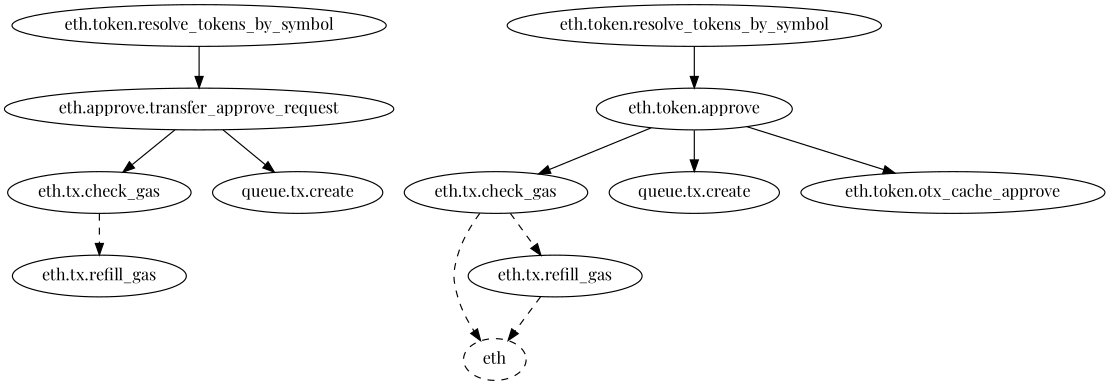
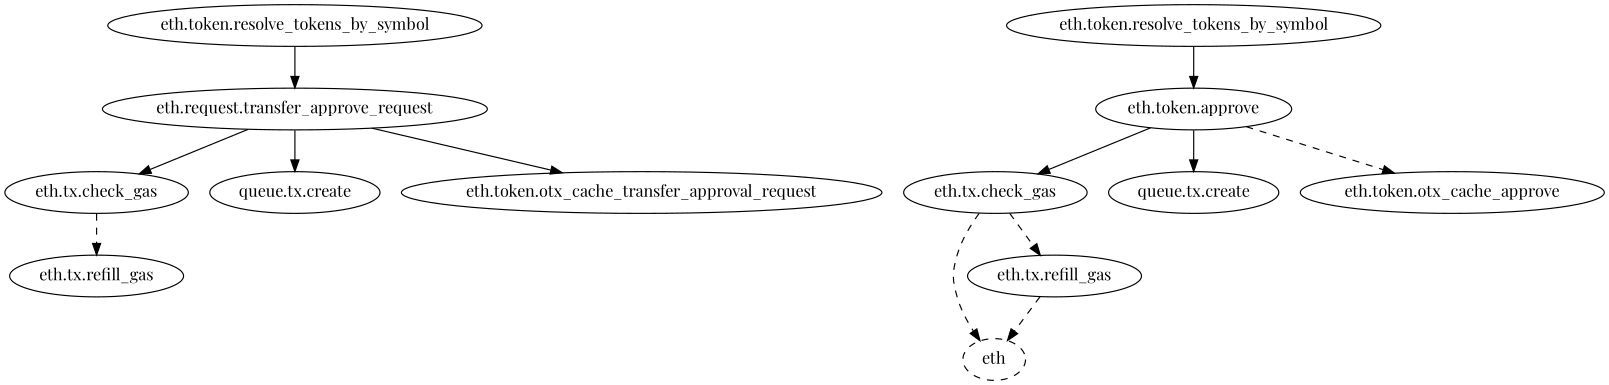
(199, 109) -> (295, 109)
(815, 148) -> (1315, 148)
none -> (642, 193)
